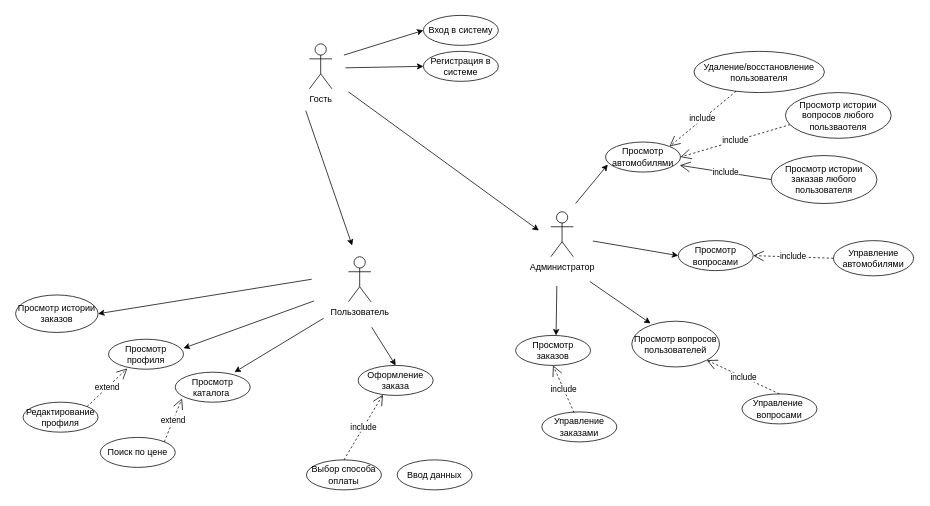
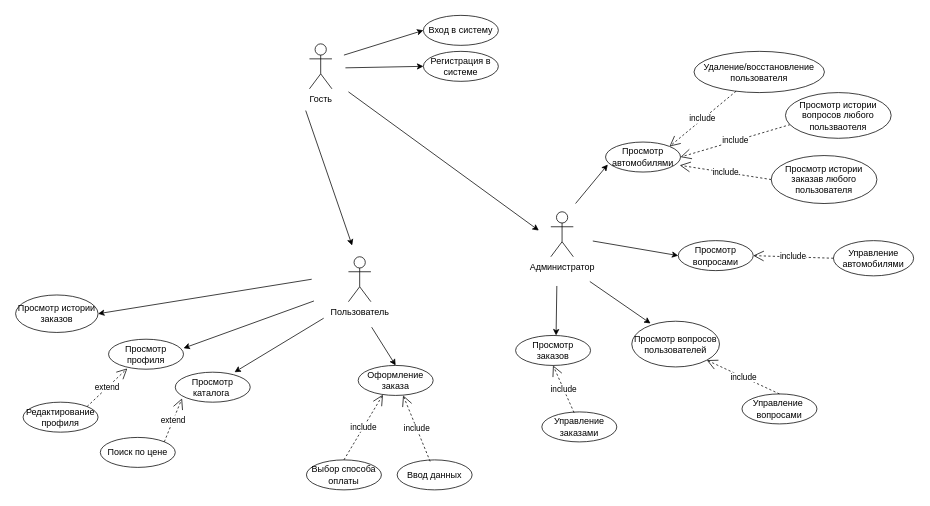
(754, 177) -> (754, 177)
none -> (416, 428)
